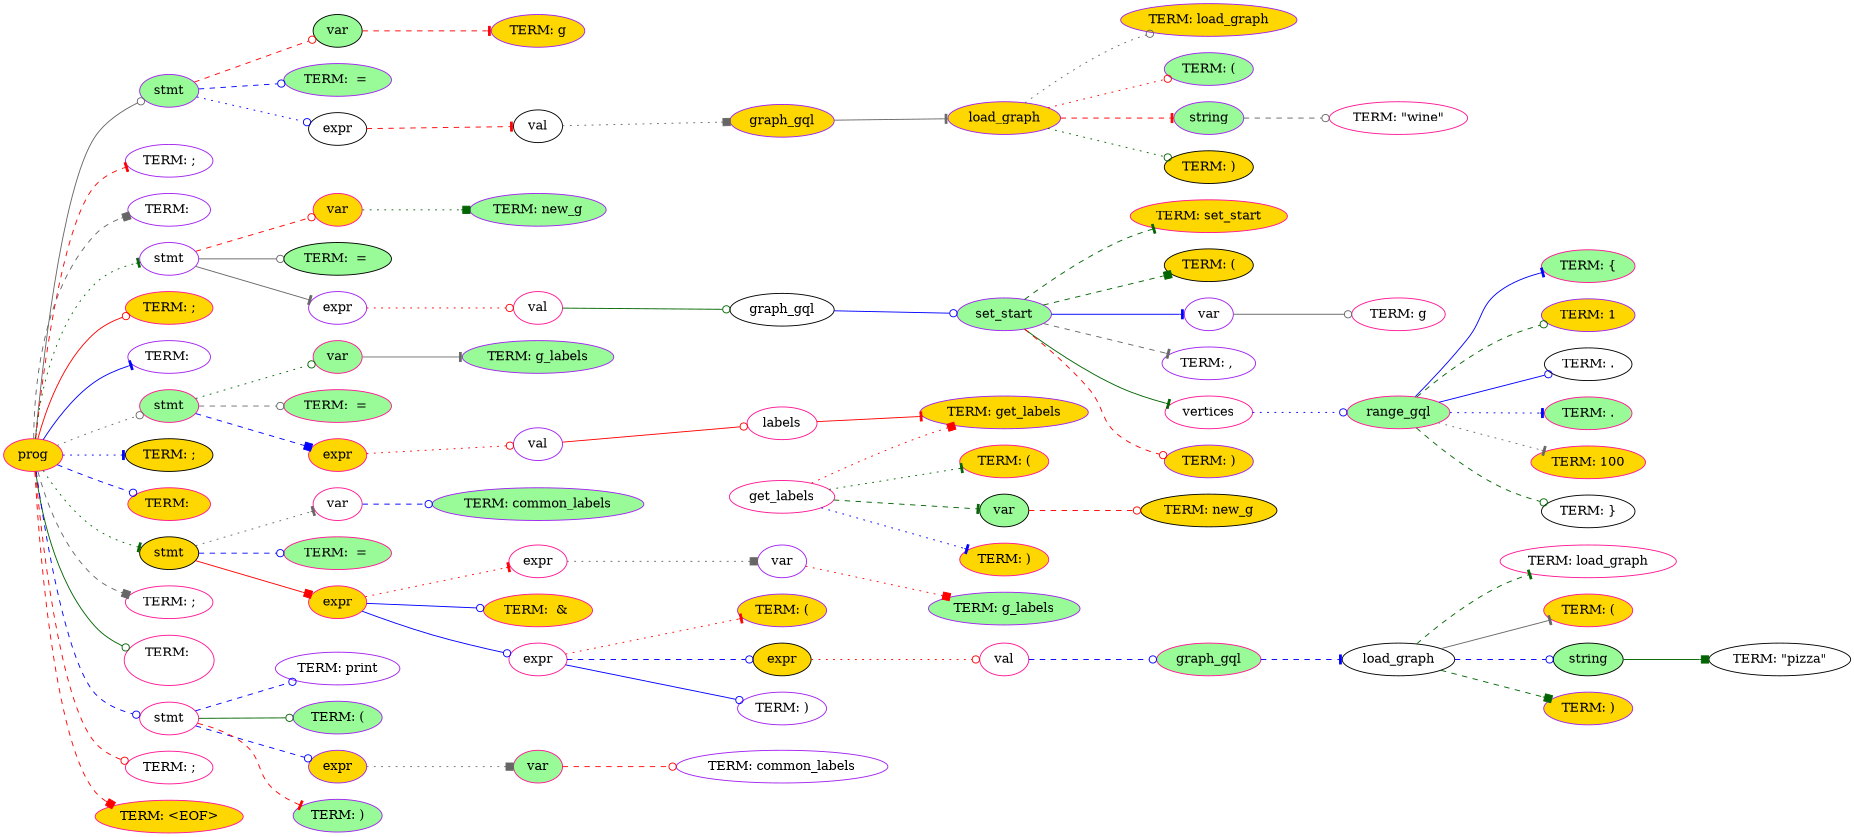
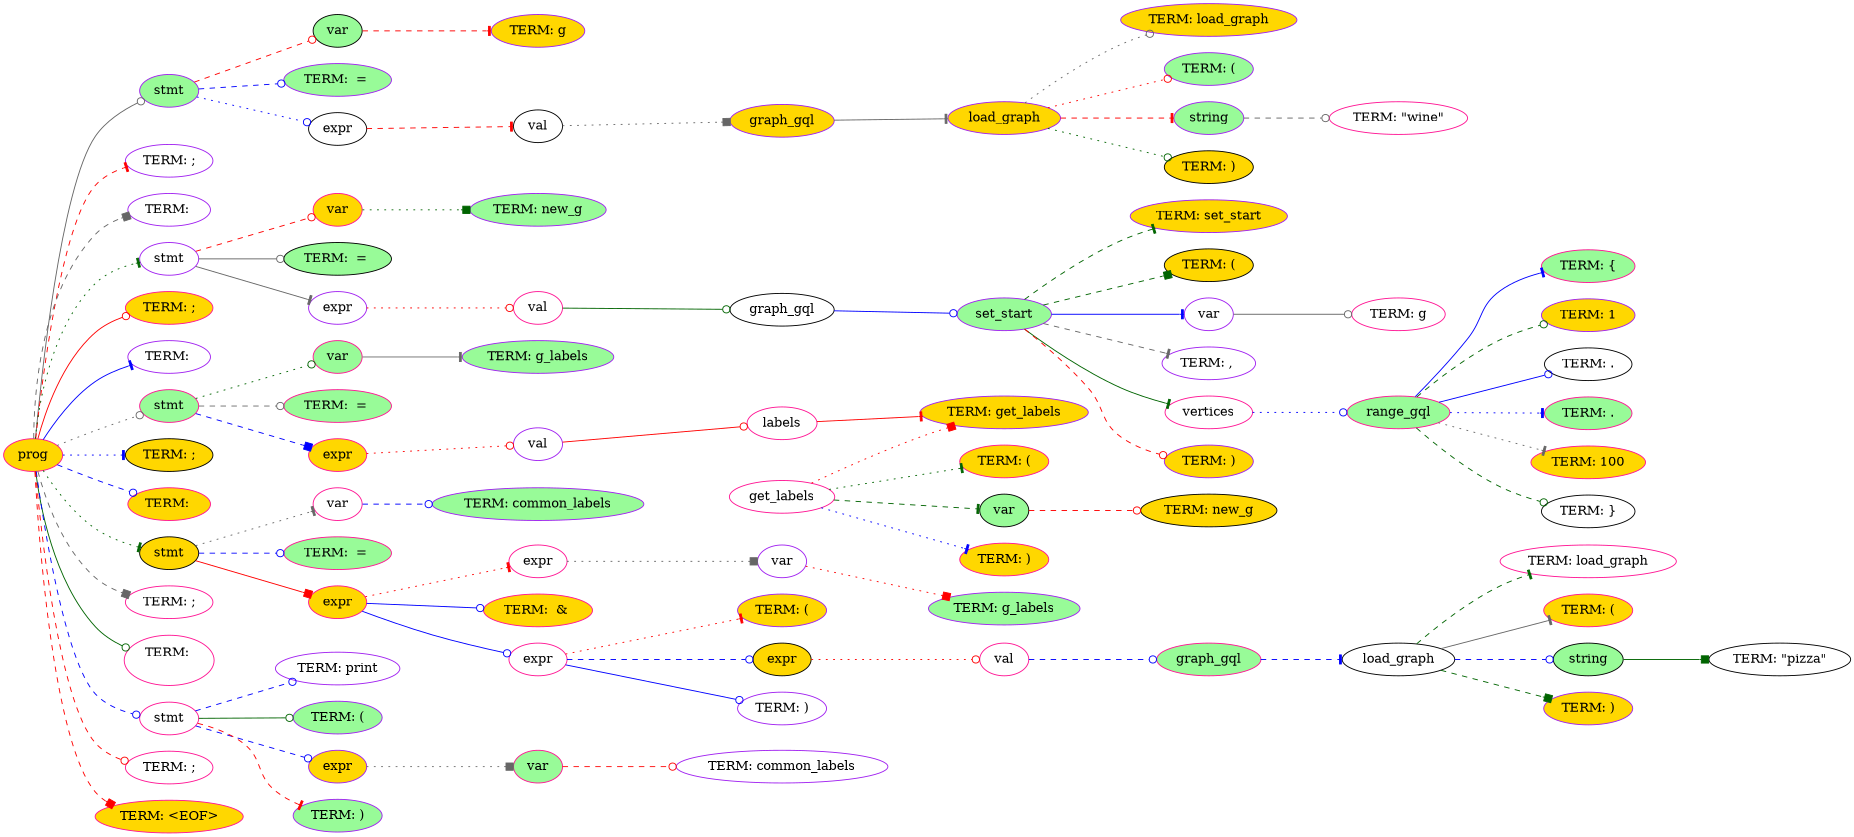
(1209, 216) -> (1209, 216)
